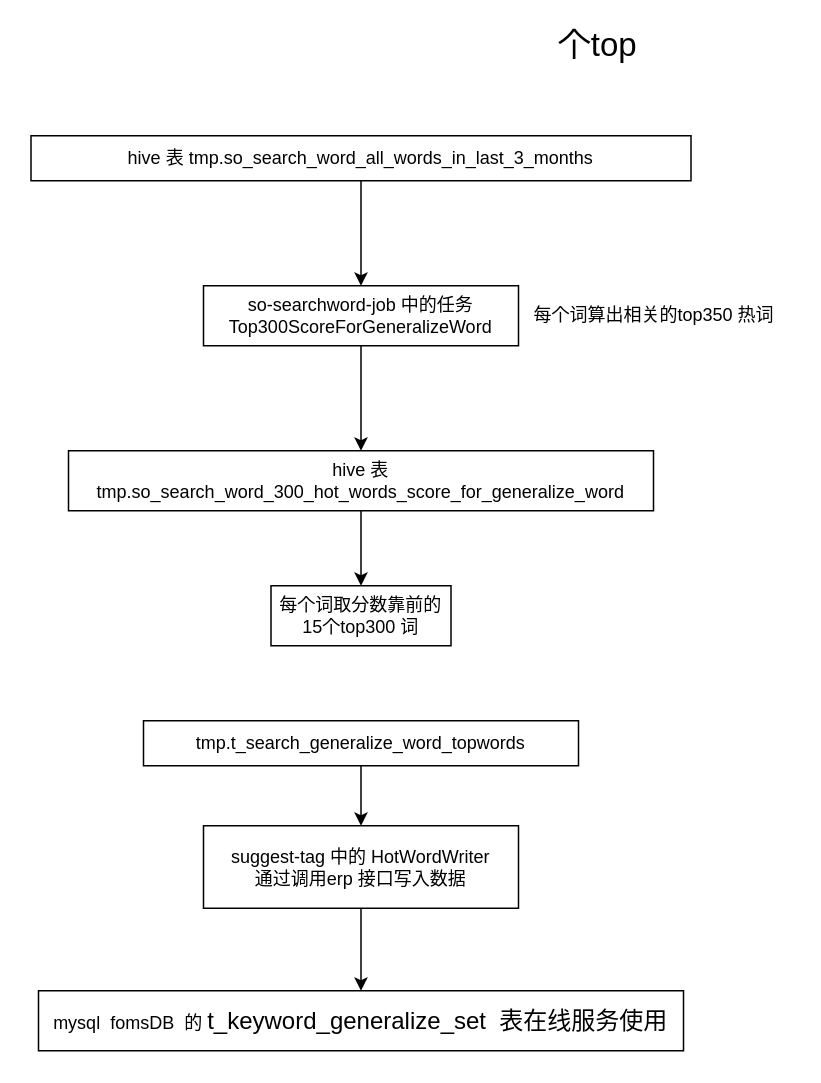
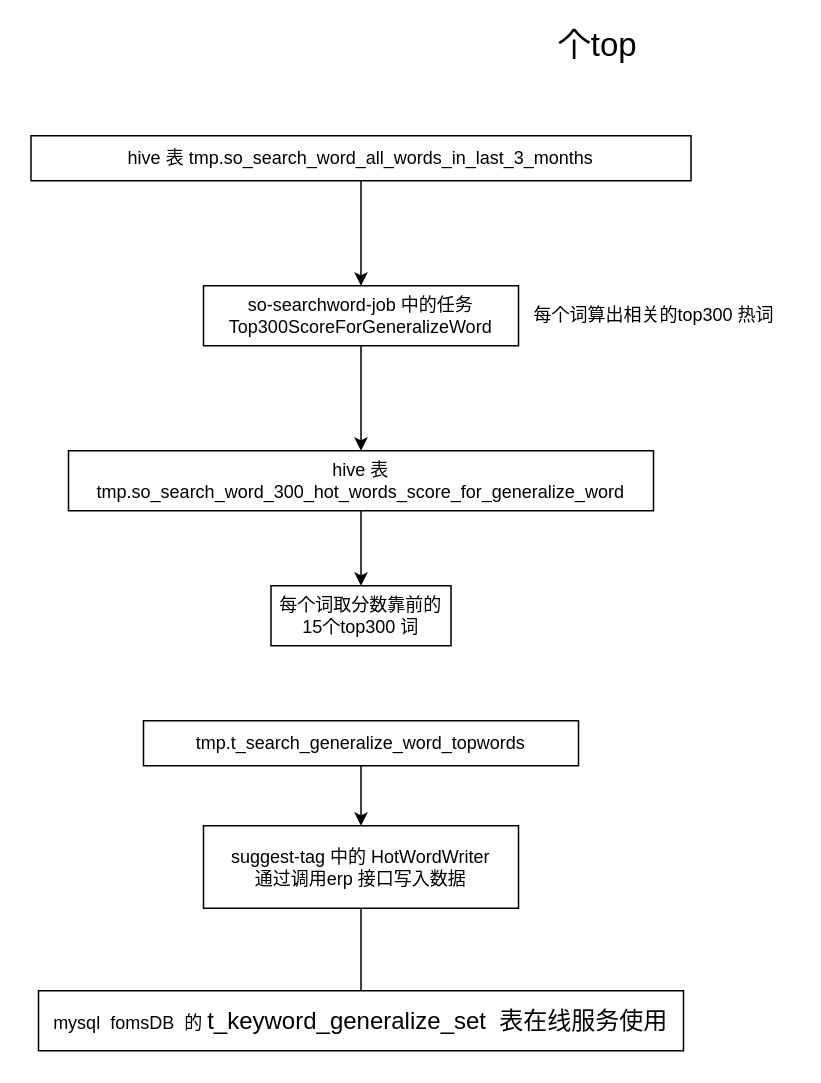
(654, 316) -> (654, 316)
(361, 979) -> (361, 983)
